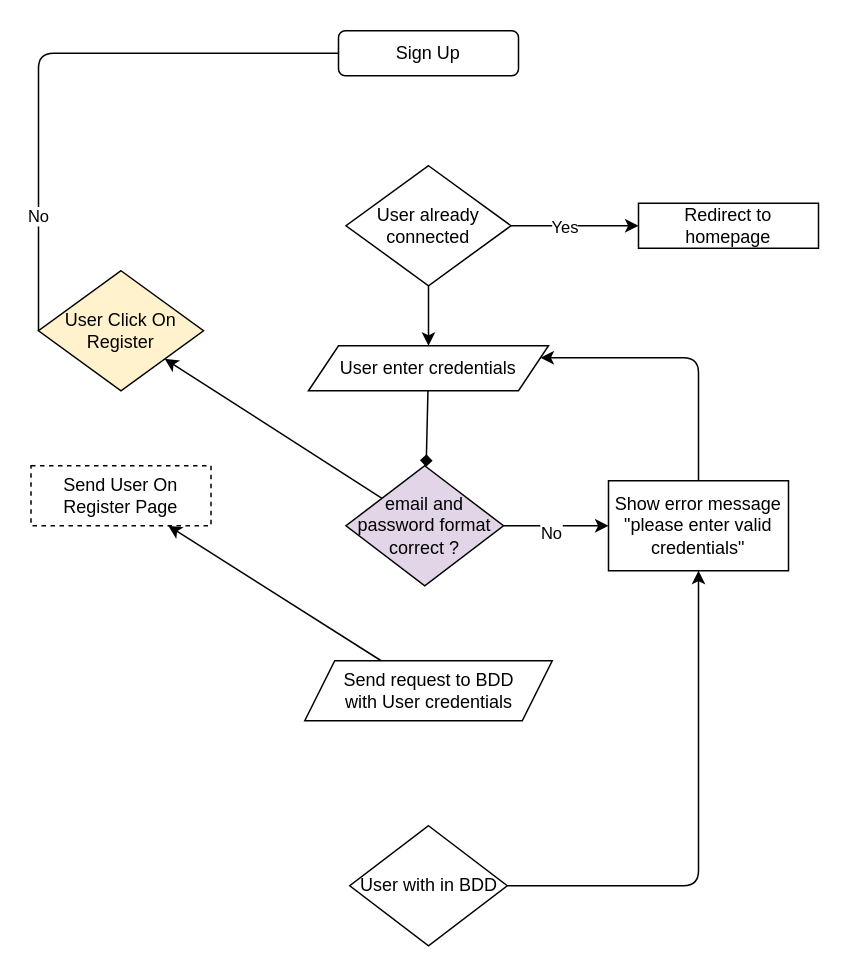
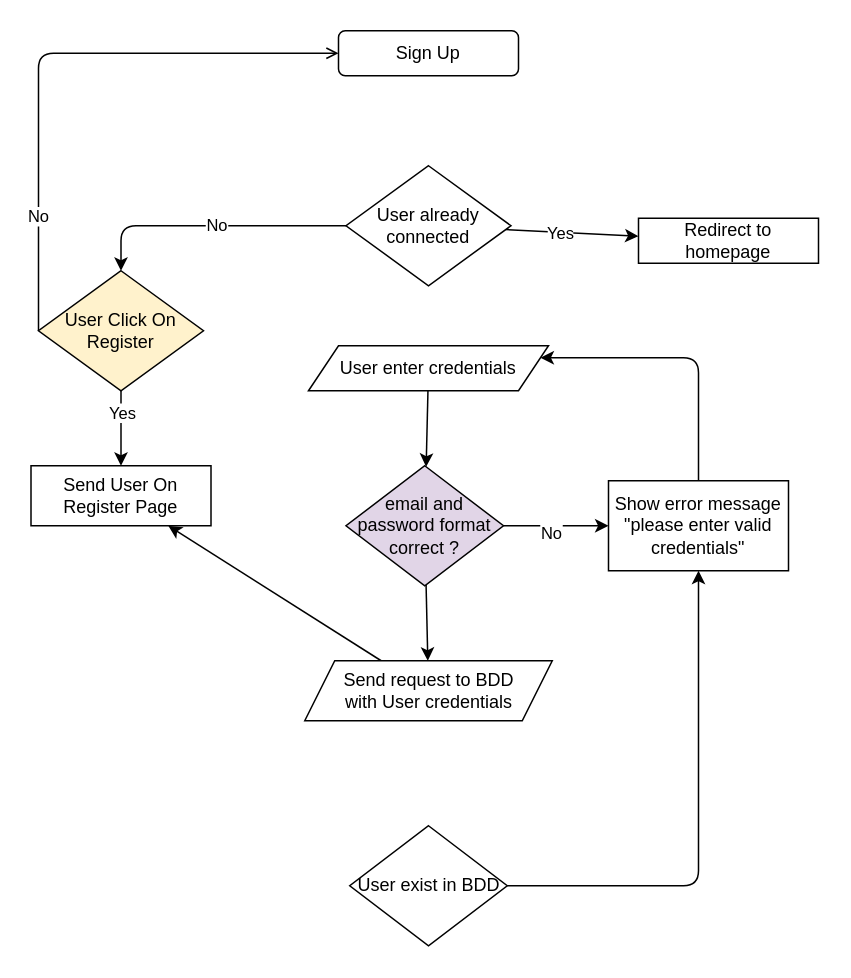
(332, 53) -> (331, 53)
none -> (221, 226)
(728, 226) -> (728, 241)
(428, 311) -> none
none -> (121, 423)
(277, 431) -> (427, 618)
(426, 454) -> (426, 455)
(121, 496) -> (121, 496)
(429, 886) -> (429, 886)
